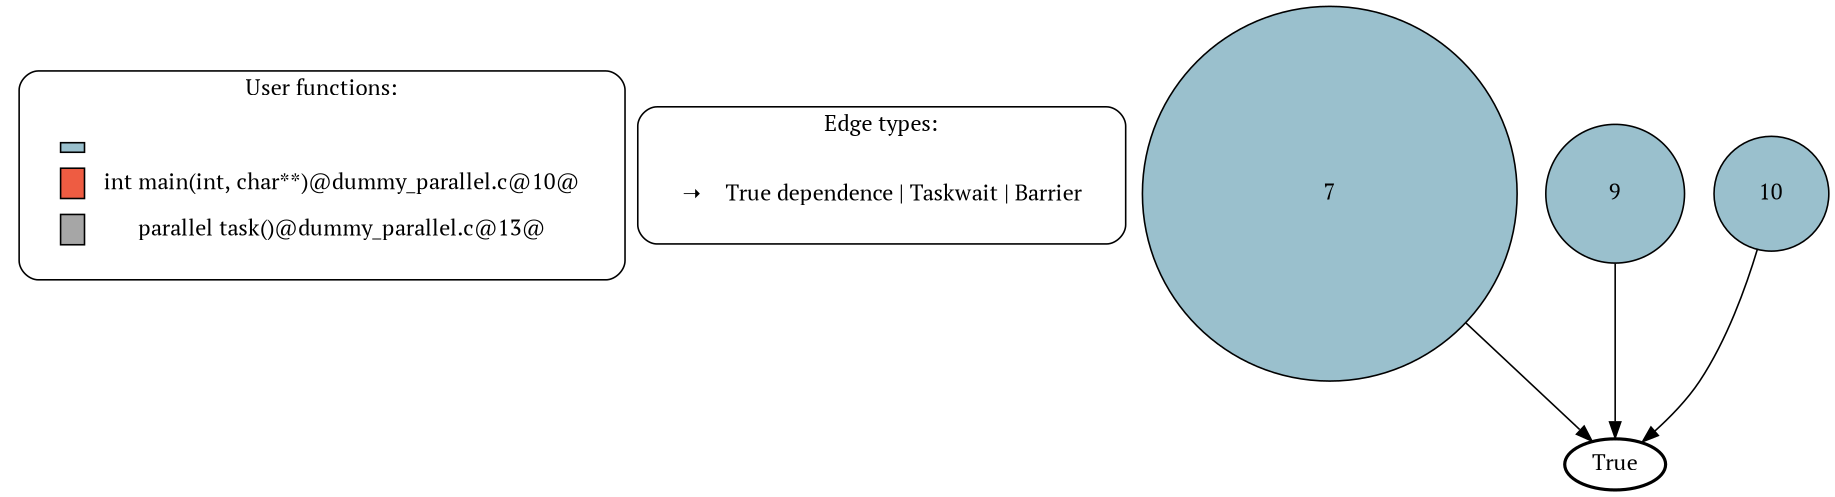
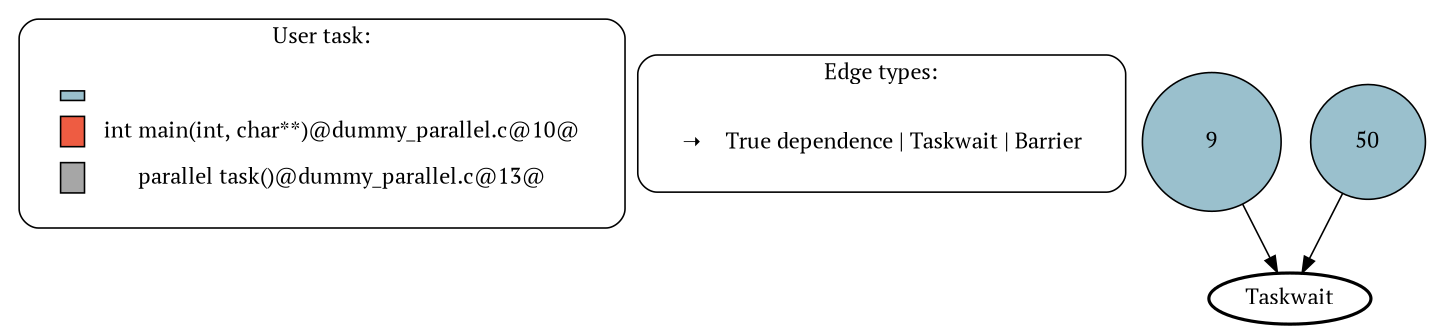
(322, 89) -> (322, 37)
(1330, 194) -> none
(1771, 194) -> (1368, 142)
(1615, 464) -> (1290, 299)
